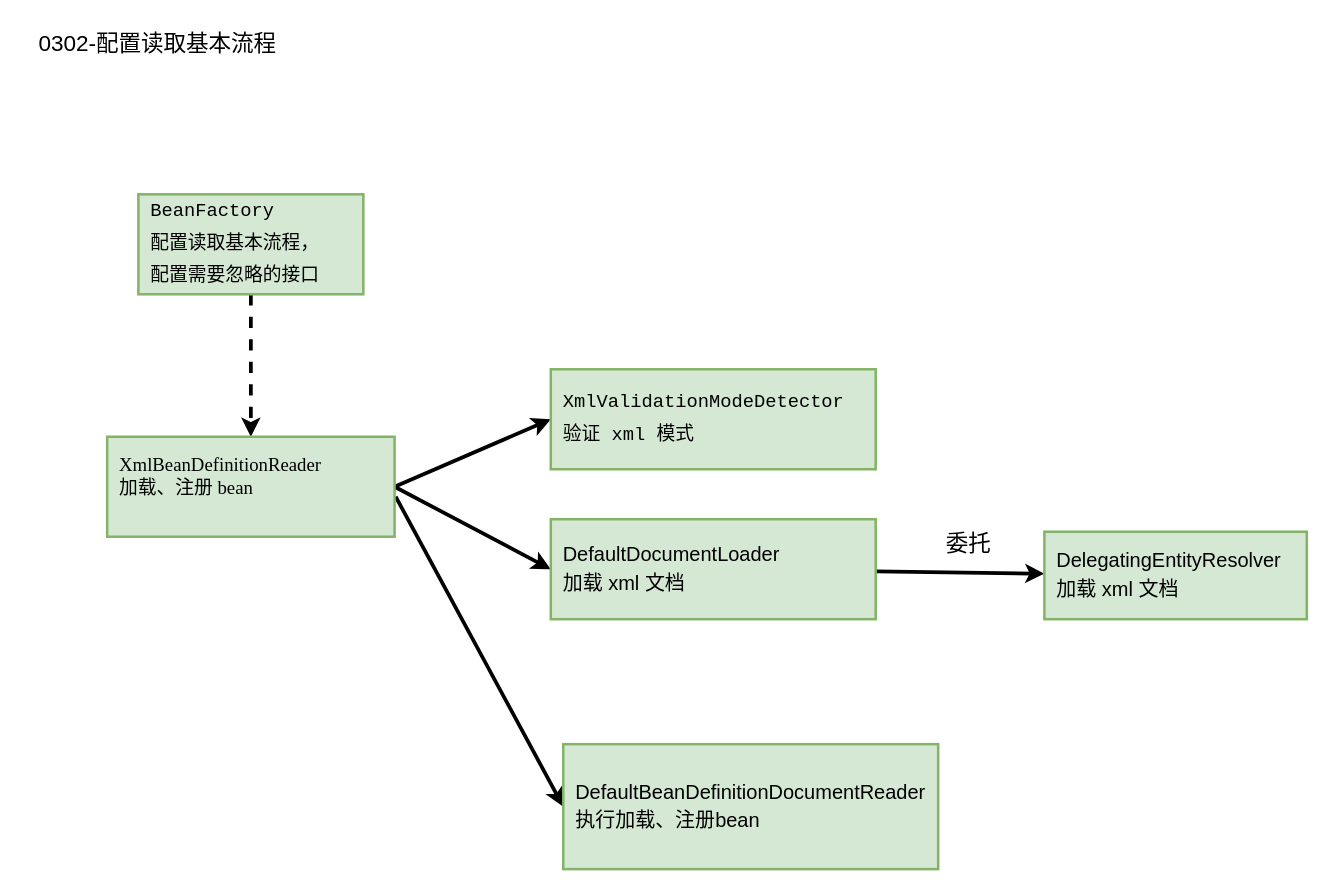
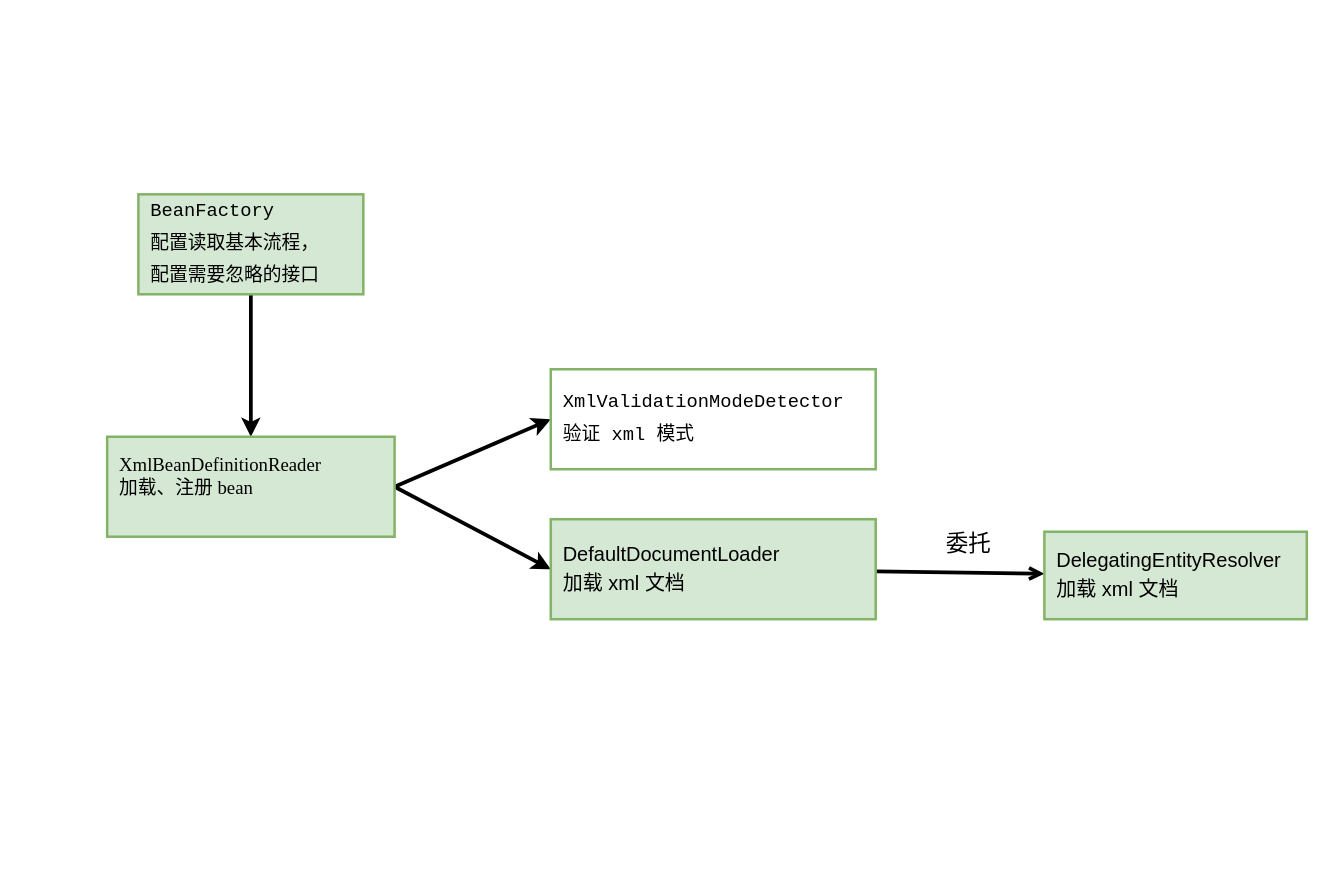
(157, 44) -> none
(251, 333) -> (251, 333)
(713, 419) -> (713, 419)
(1029, 574) -> (1029, 574)
(476, 646) -> none
(751, 807) -> none
